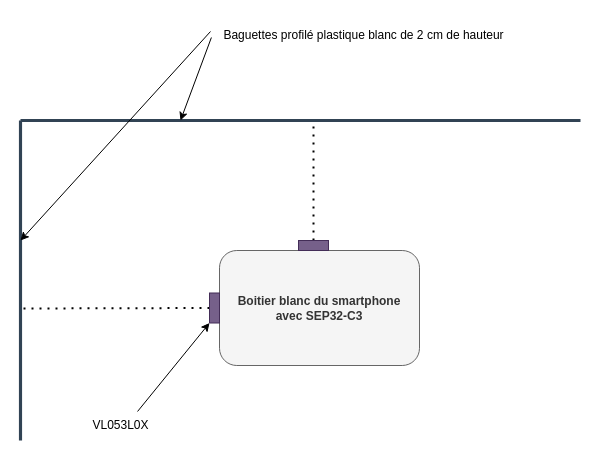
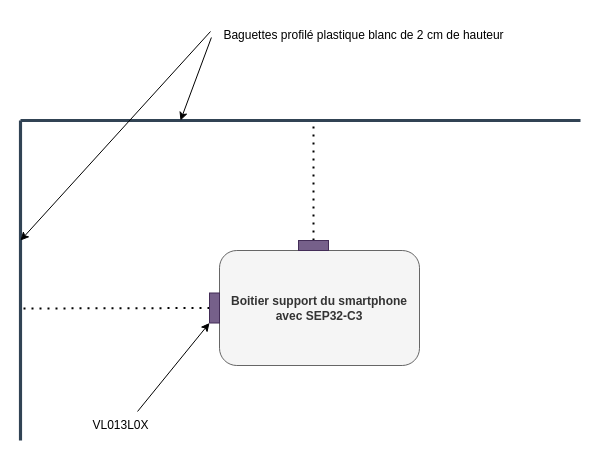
(320, 309) -> (320, 309)
(121, 426) -> (121, 426)
